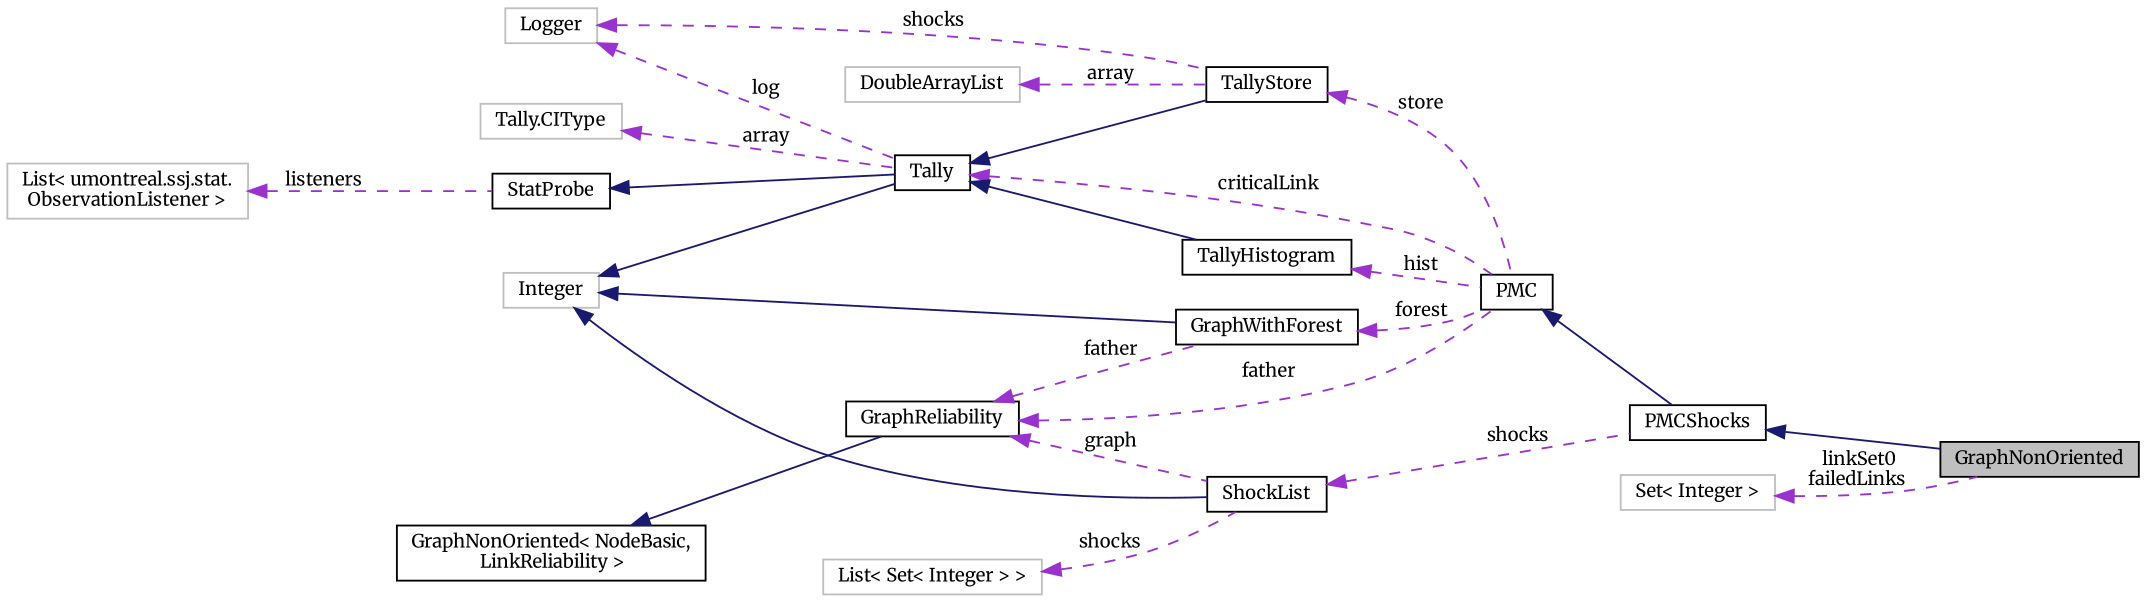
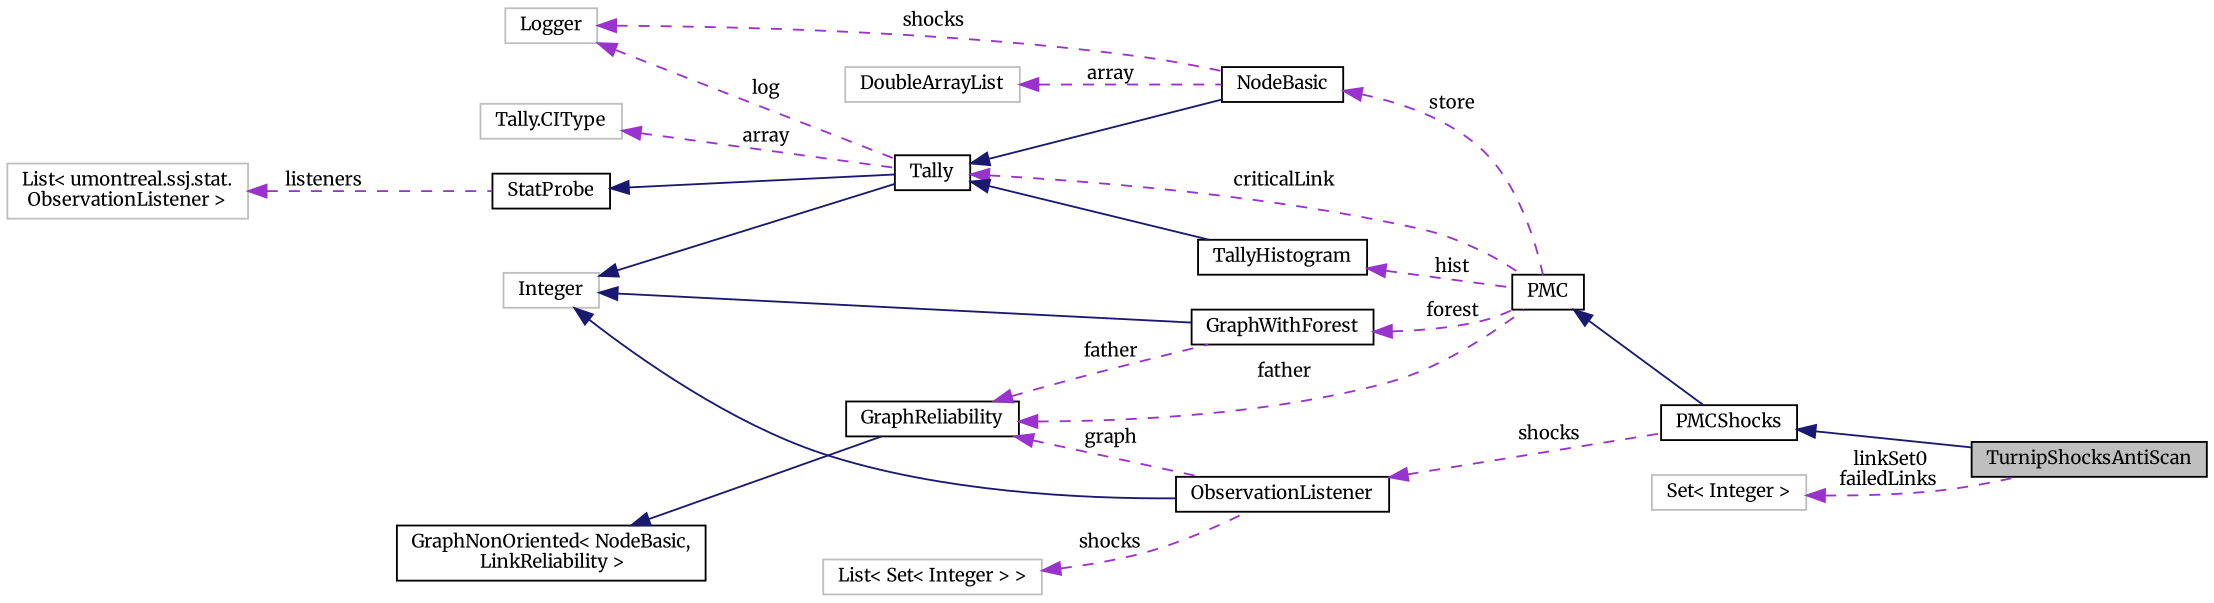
(1267, 85) -> (1283, 85)
(2040, 459) -> (2089, 459)
(1267, 494) -> (1283, 494)
